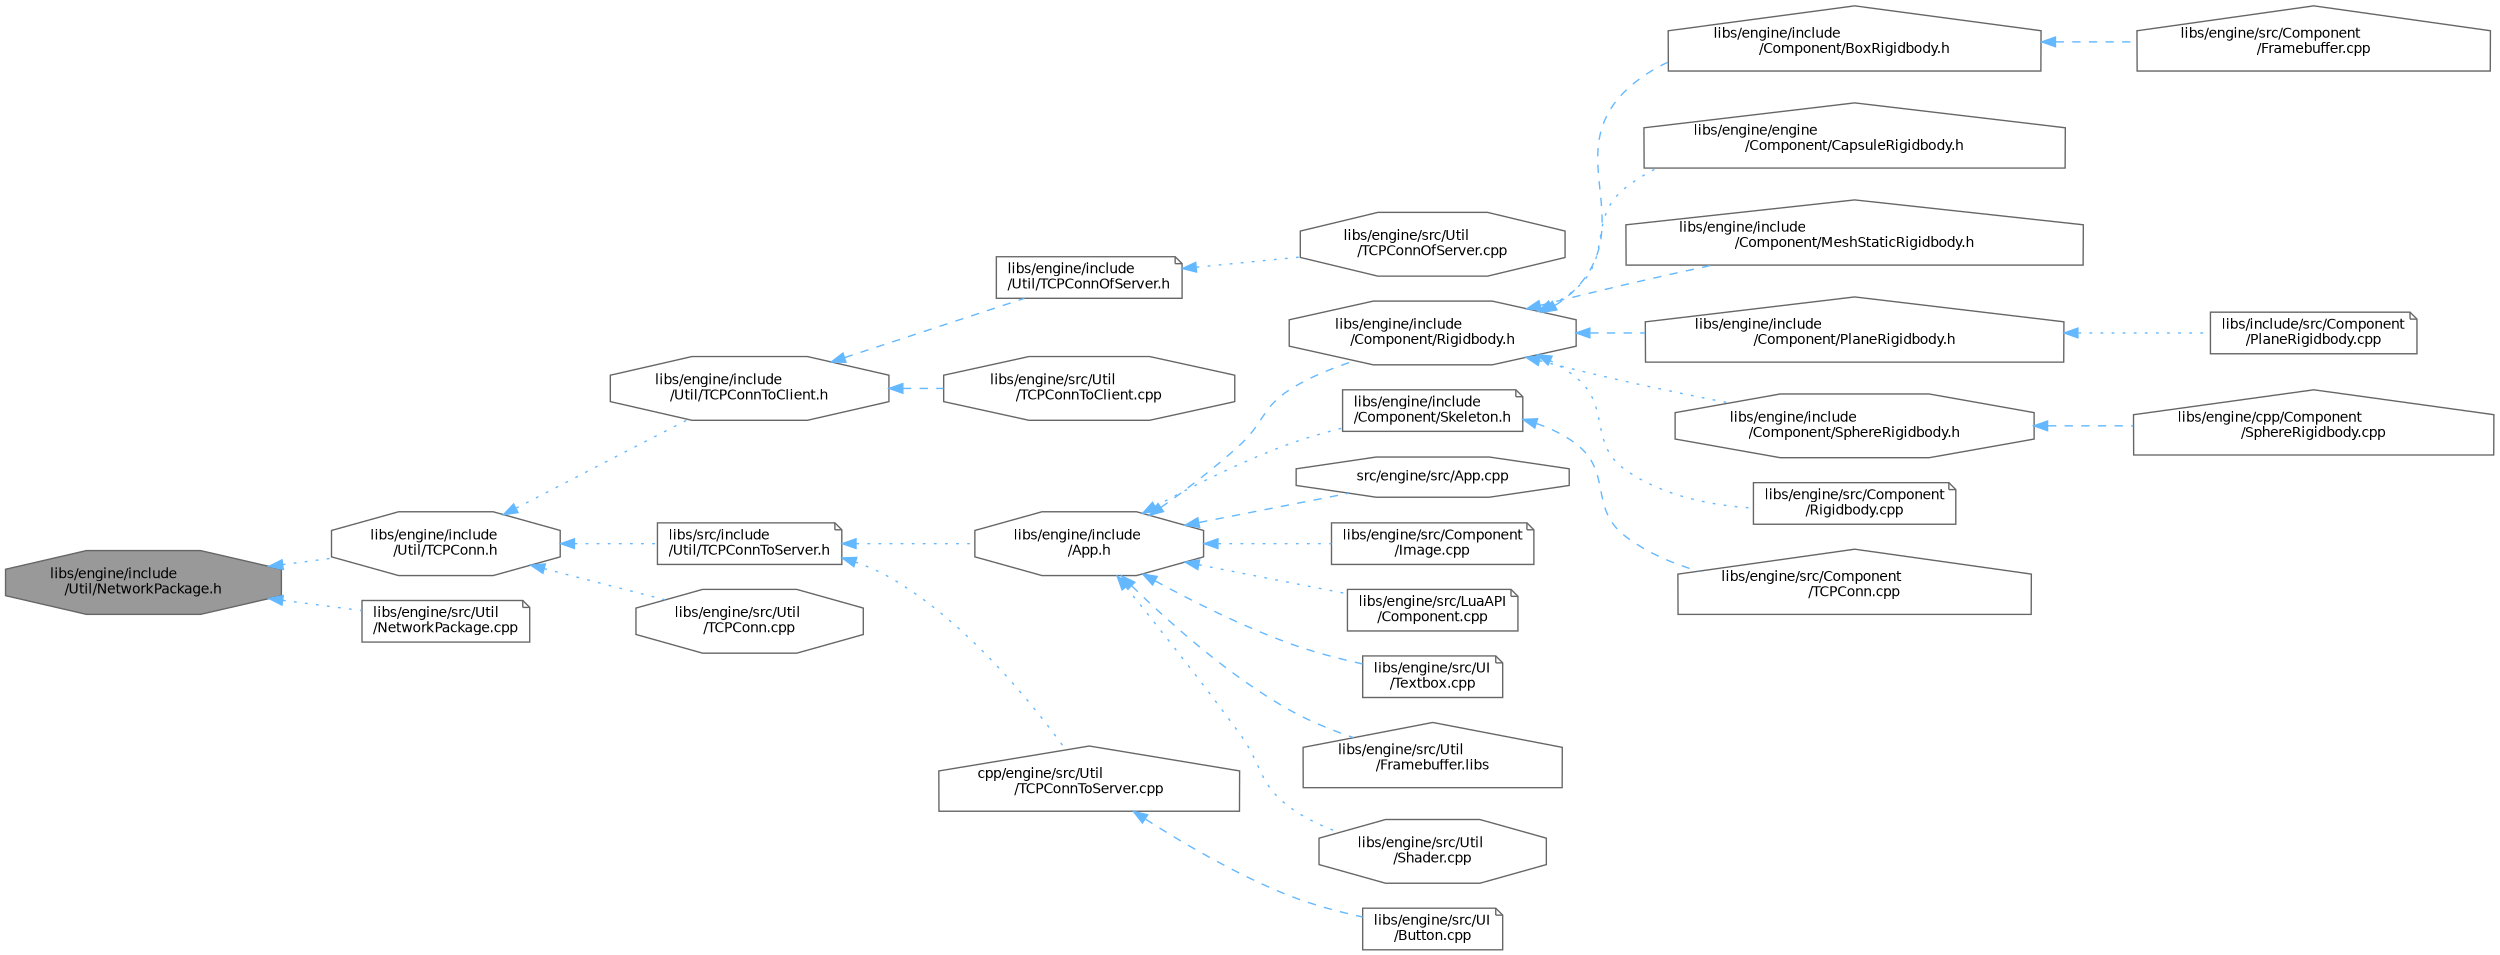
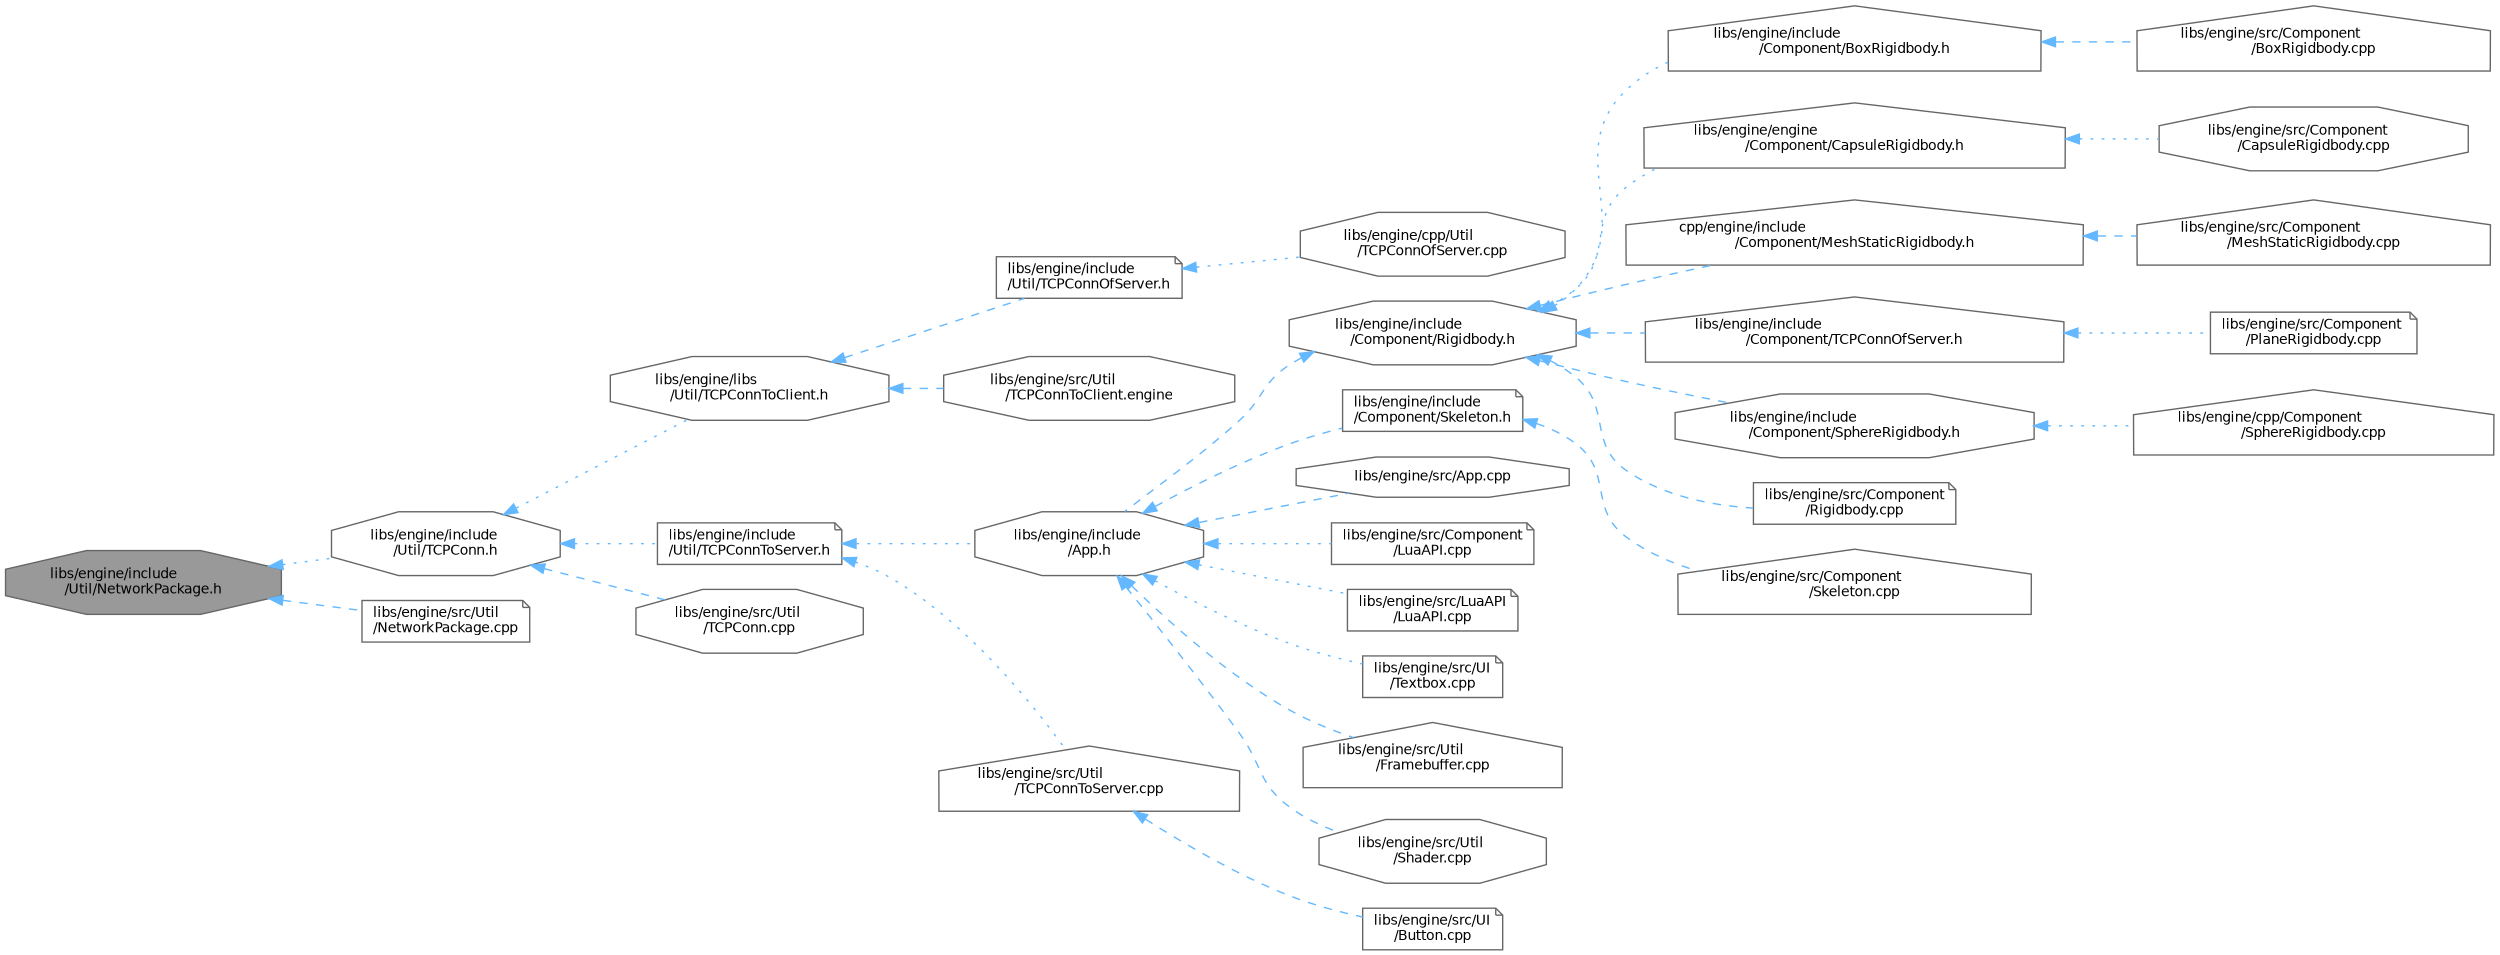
(2314, 42) -> (2314, 42)
none -> (2314, 139)
(1599, 177) -> (1599, 177)
(1855, 236) -> (1855, 236)
none -> (2314, 236)
(1433, 244) -> (1433, 244)
(1855, 333) -> (1855, 333)
(2314, 333) -> (2314, 333)
(1634, 383) -> (1634, 383)
(750, 388) -> (750, 388)
(1089, 388) -> (1089, 388)
(2091, 426) -> (2091, 426)
(1255, 428) -> (1218, 439)
(1246, 461) -> (1246, 461)
(1624, 469) -> (1624, 469)
(1433, 477) -> (1433, 477)
(750, 544) -> (750, 544)
(1433, 544) -> (1433, 544)
(605, 584) -> (605, 584)
(1855, 585) -> (1855, 585)
(322, 605) -> (322, 605)
(1433, 610) -> (1433, 610)
(1256, 630) -> (1256, 630)
(1228, 718) -> (1228, 718)
(1433, 759) -> (1433, 759)
(1089, 782) -> (1089, 782)
